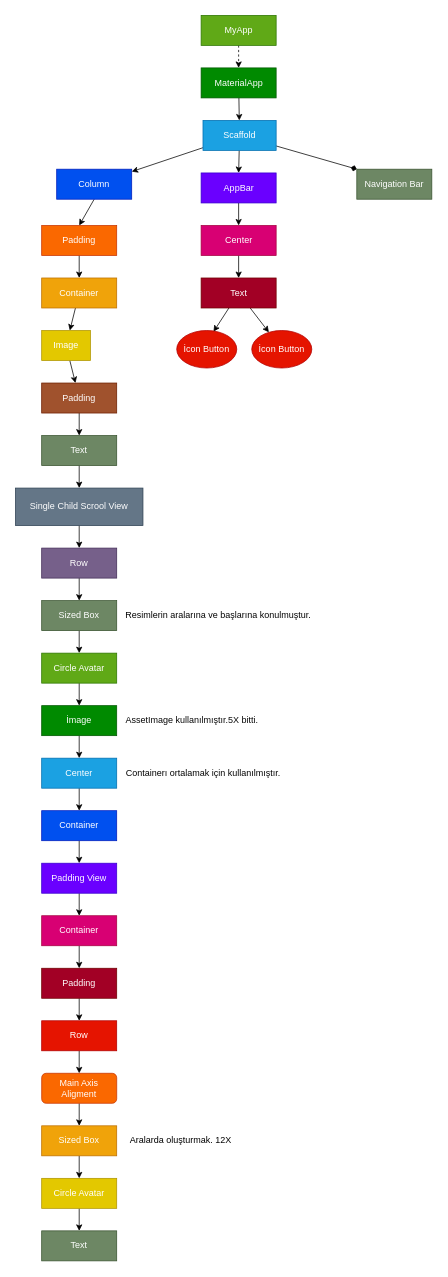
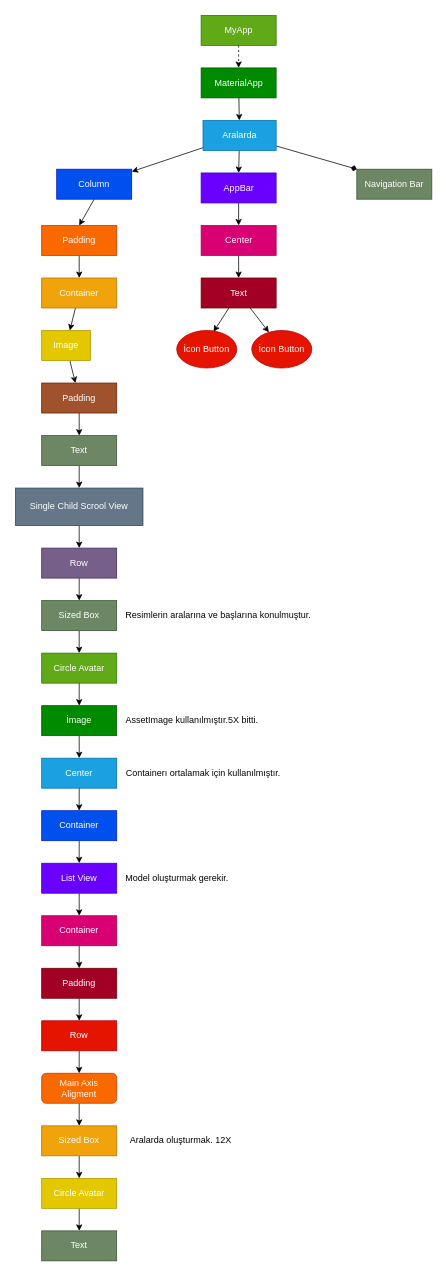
(240, 135) -> (240, 135)
(79, 878) -> (79, 878)
none -> (177, 878)
